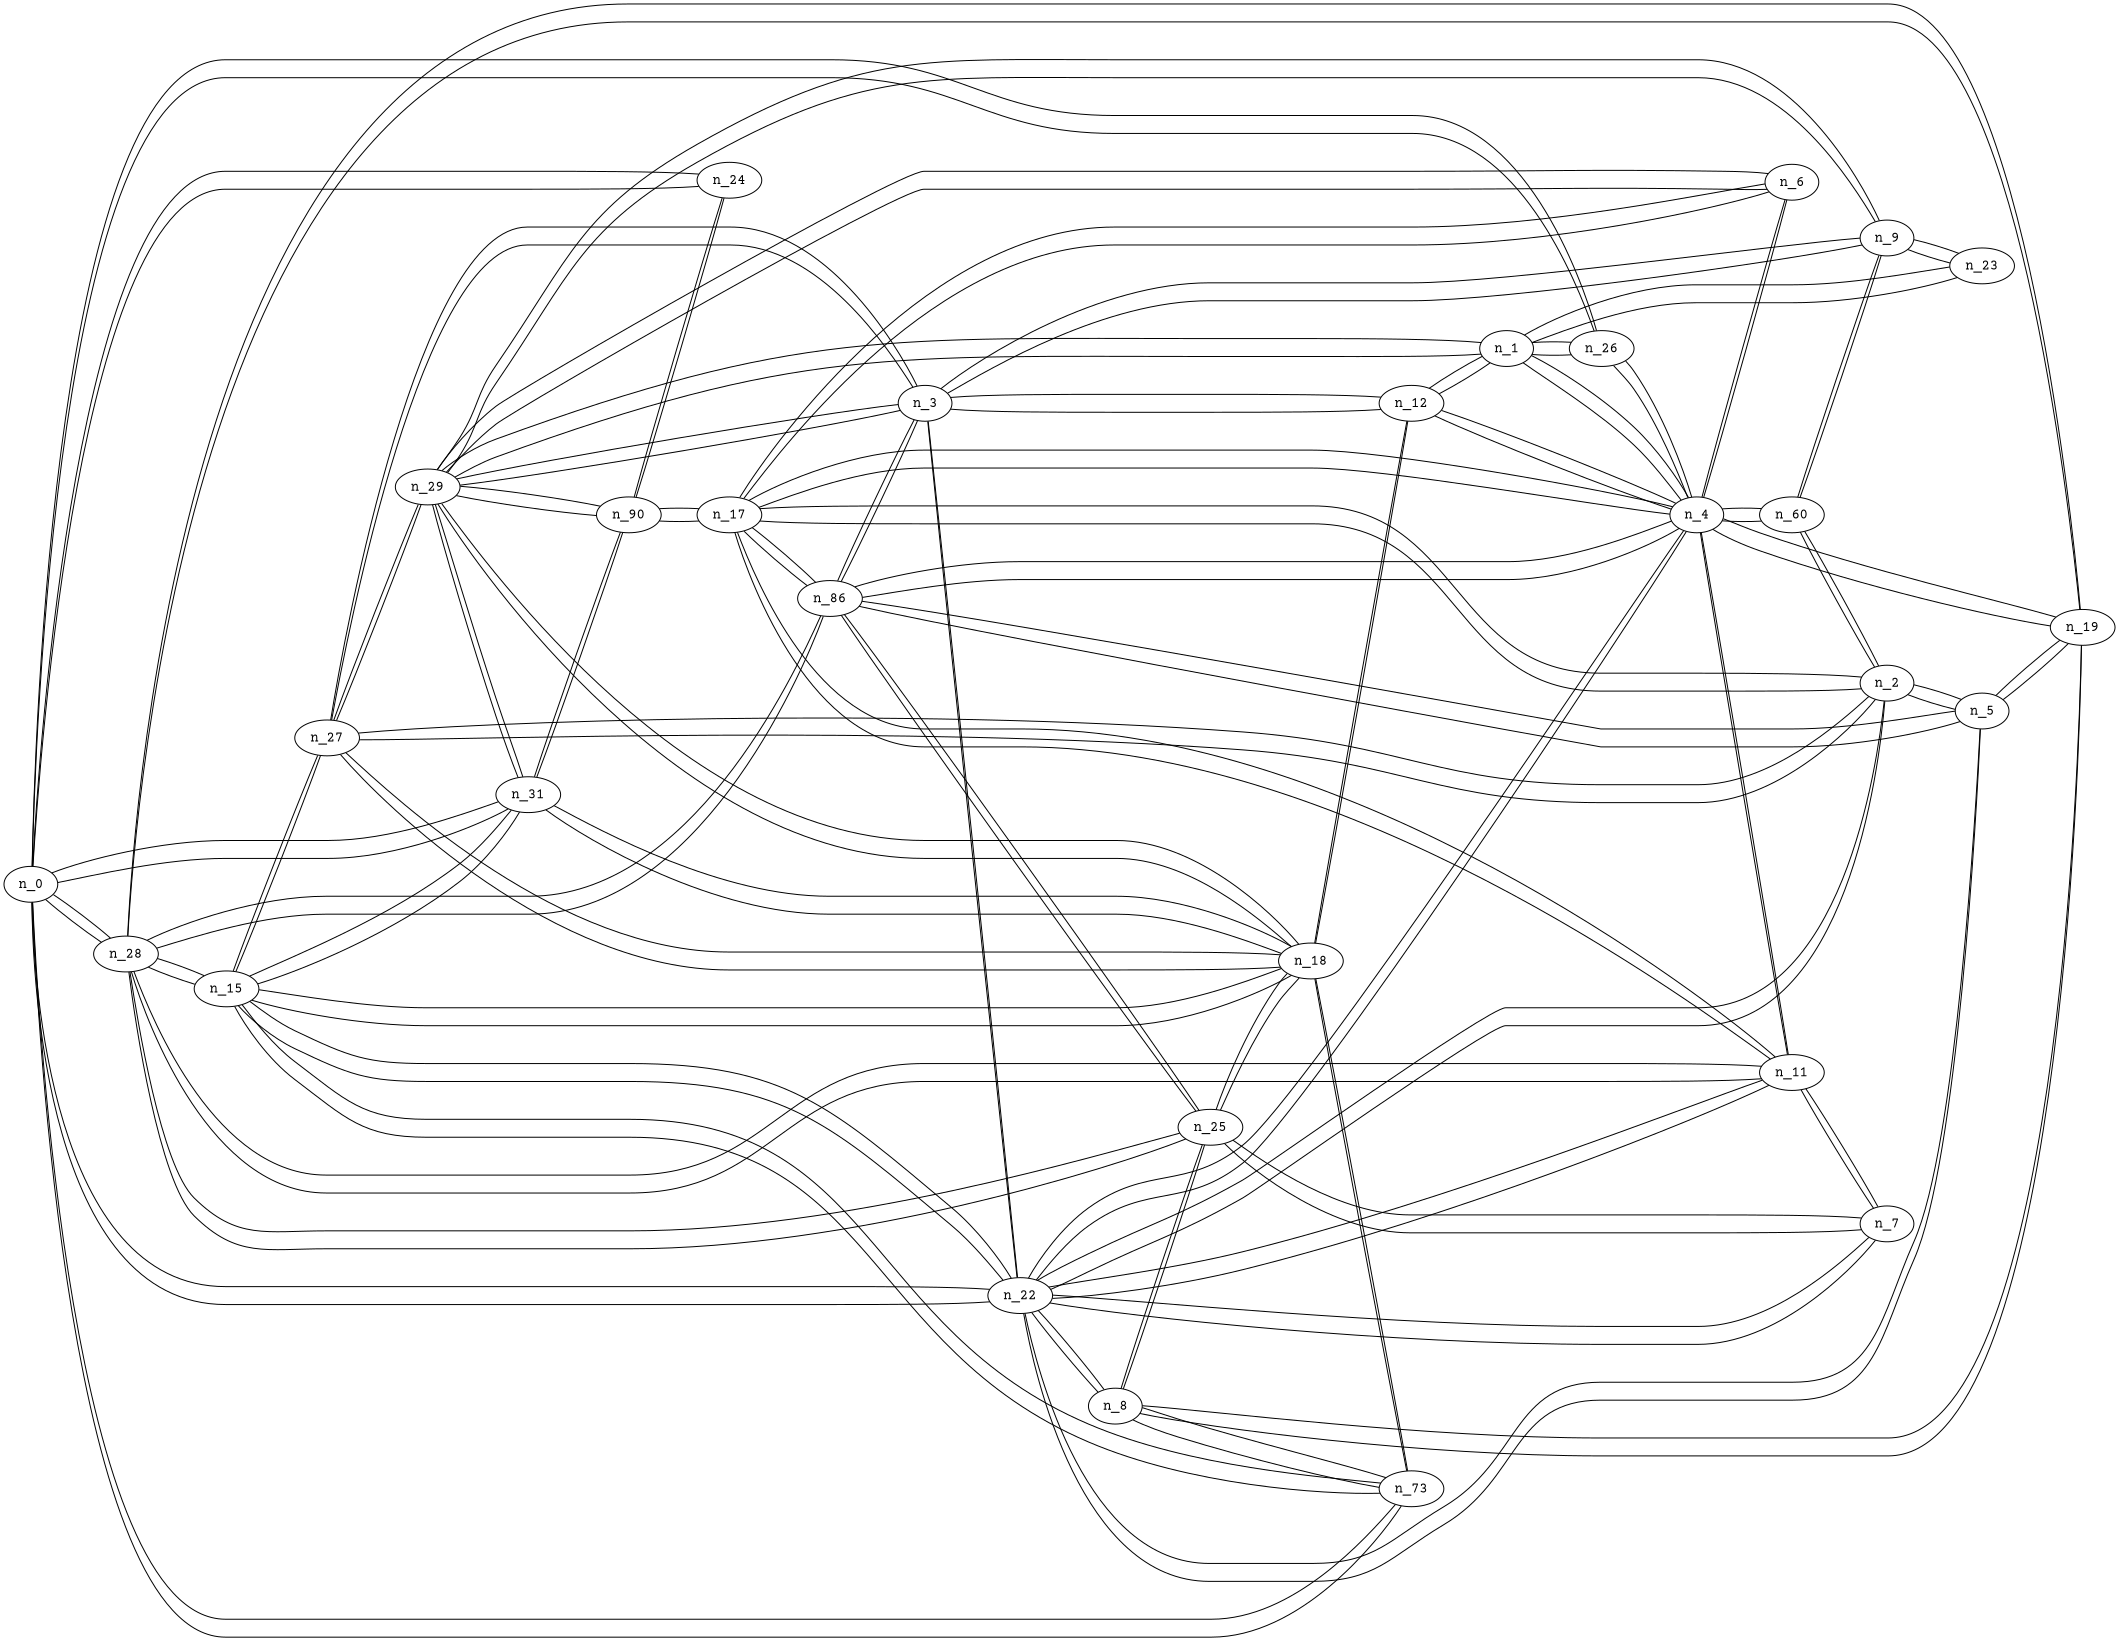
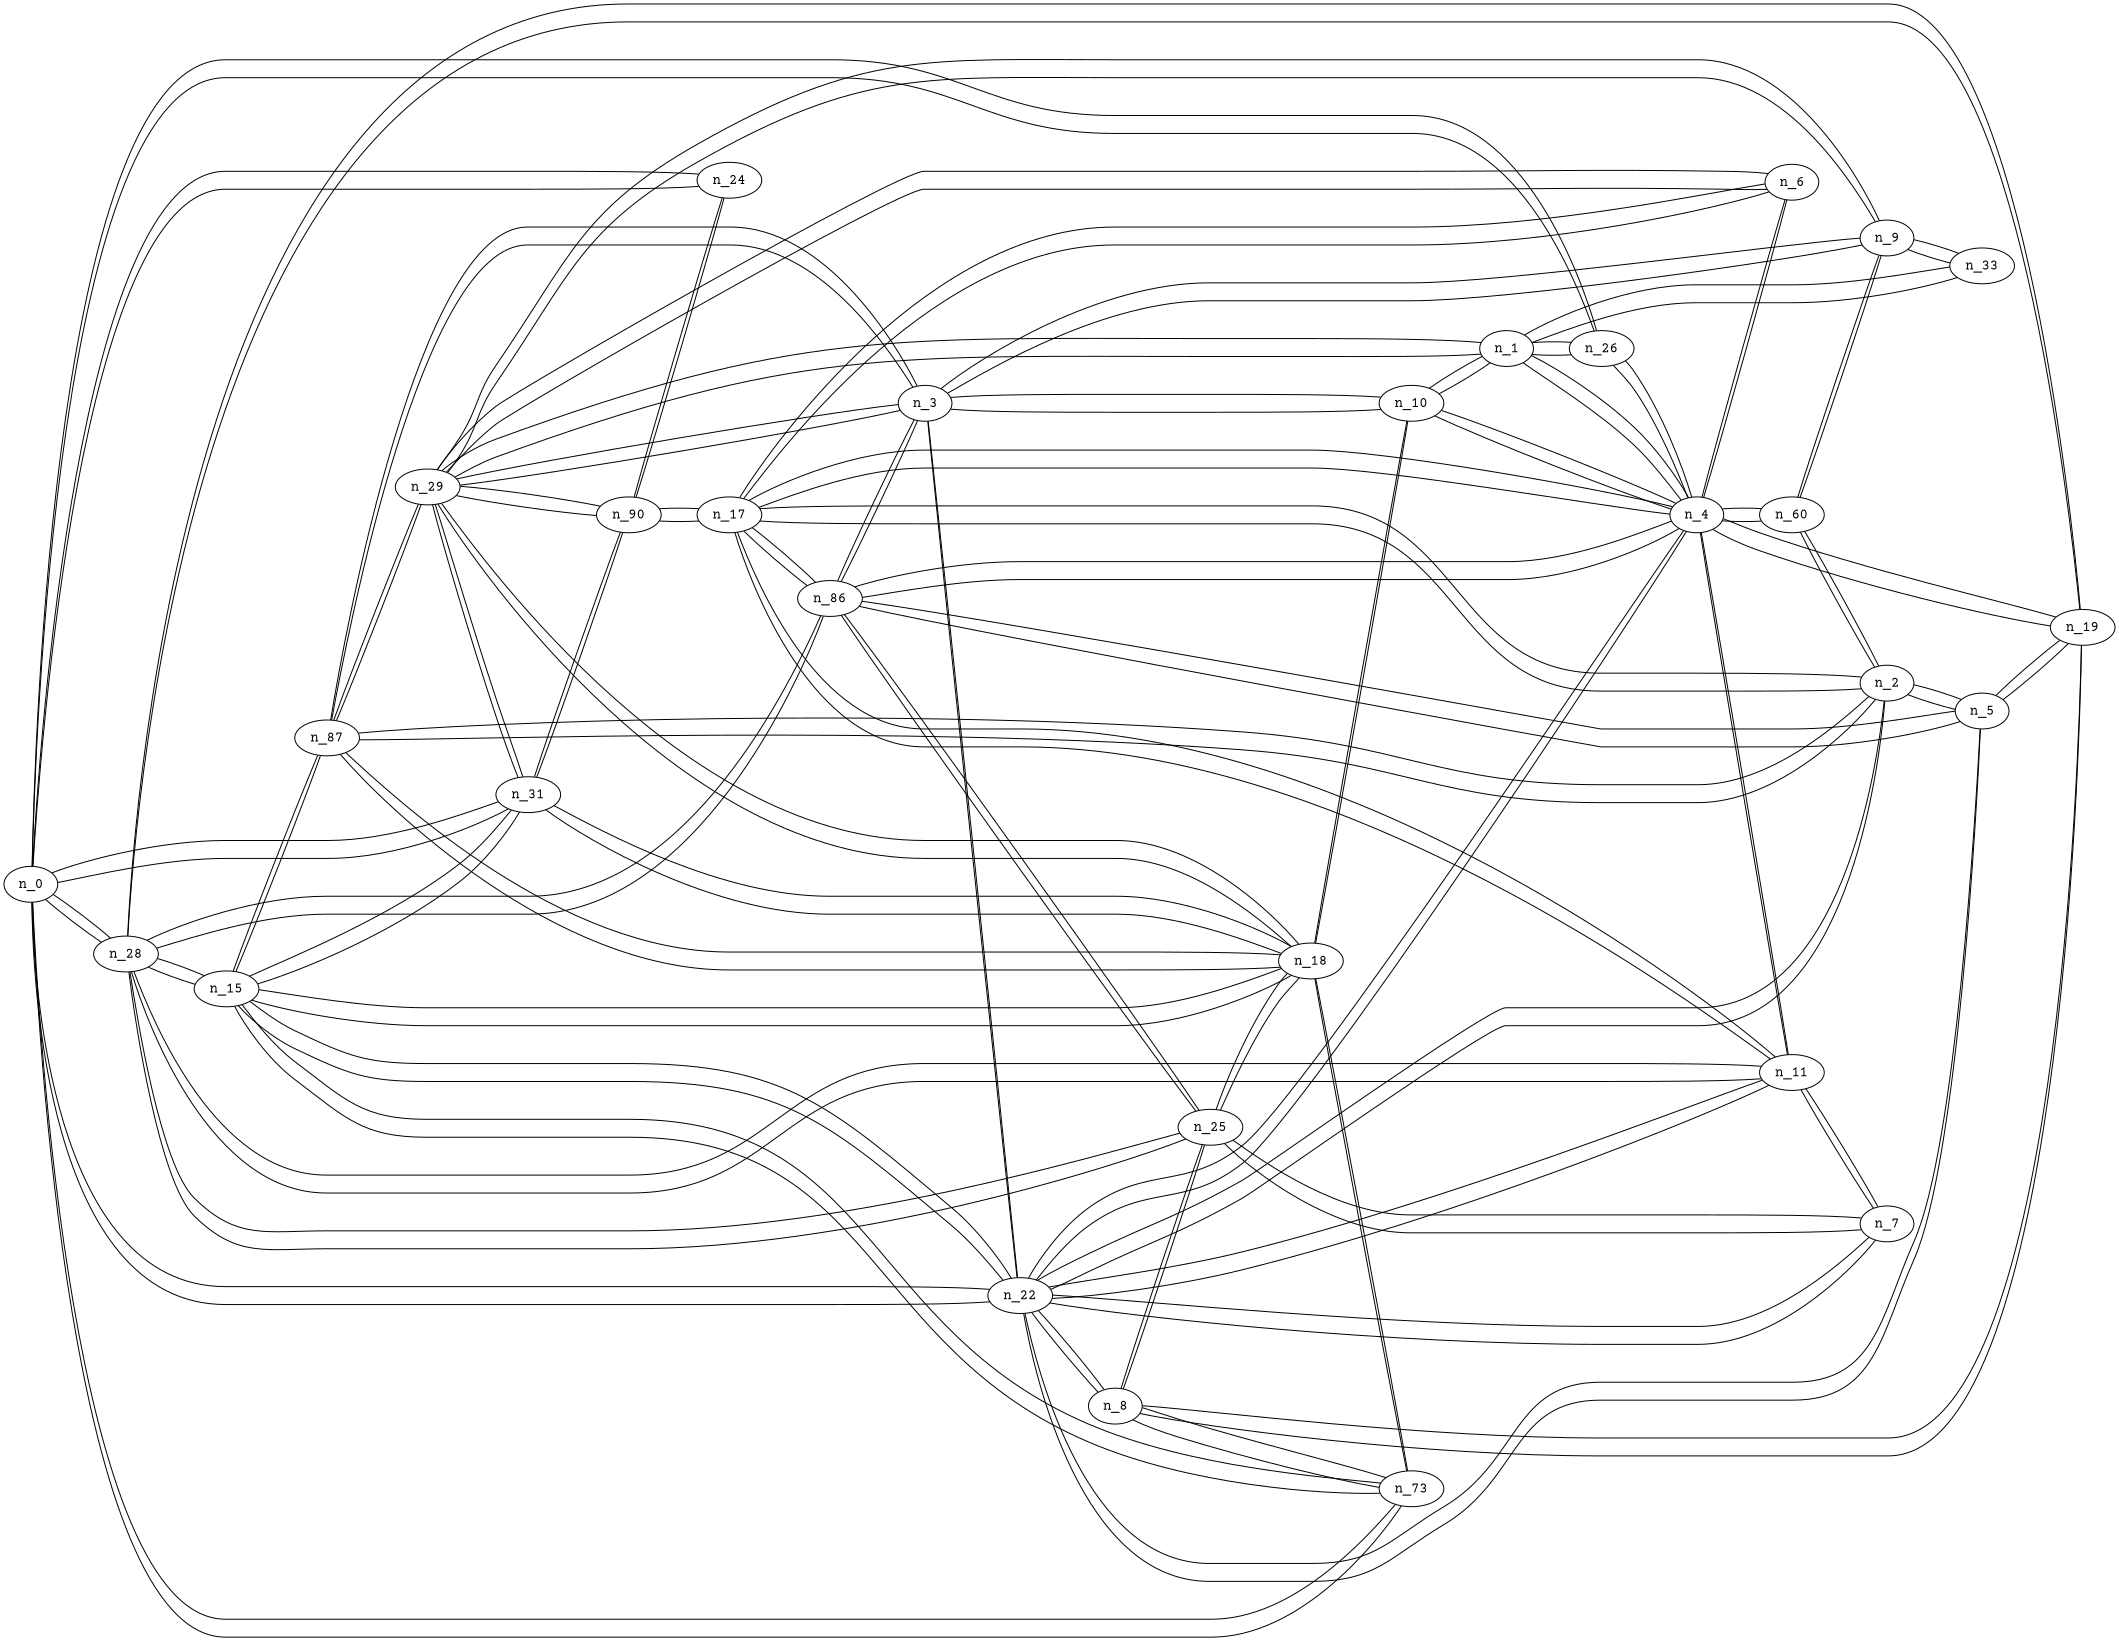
(1982, 266) -> (1982, 266)
(1411, 403) -> (1411, 403)
(327, 738) -> (327, 738)
